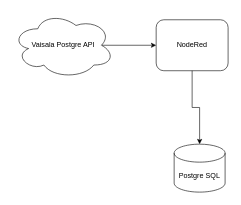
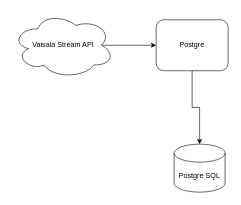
(63, 45) -> (63, 45)
(192, 45) -> (192, 45)
